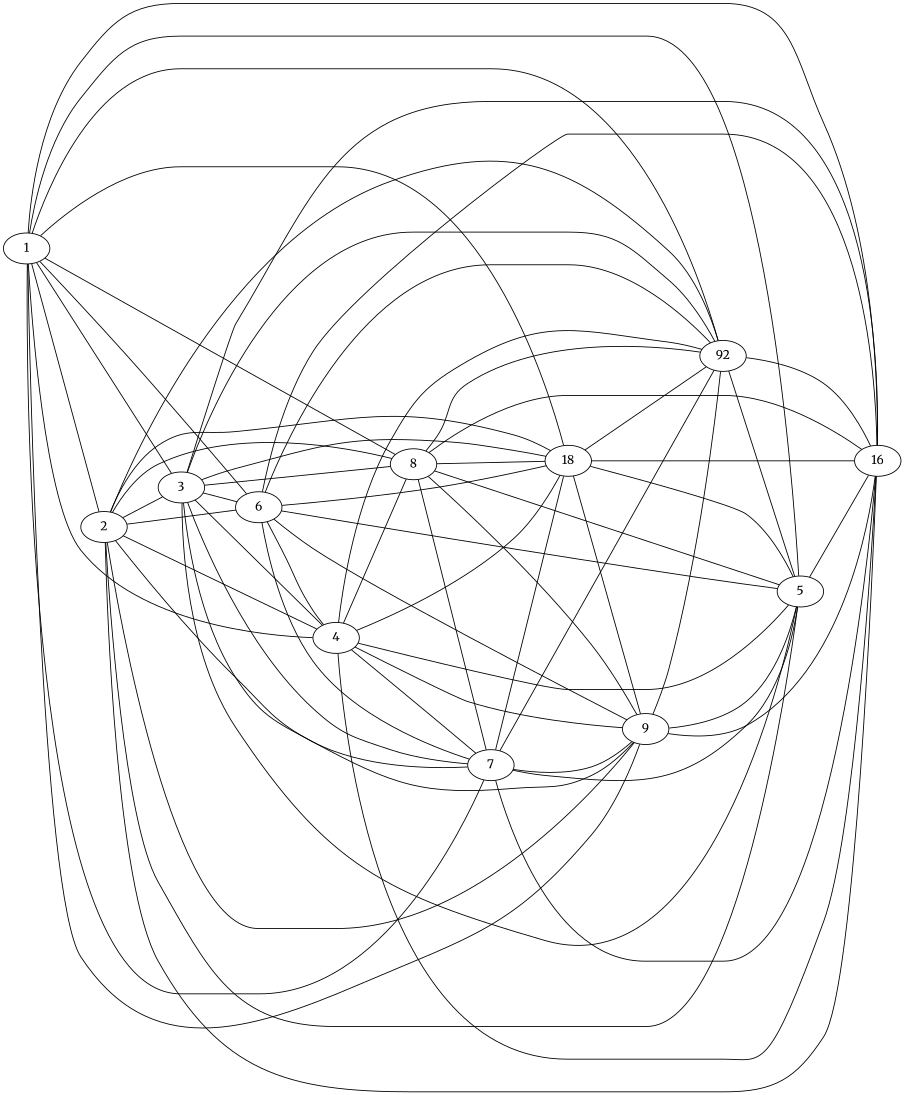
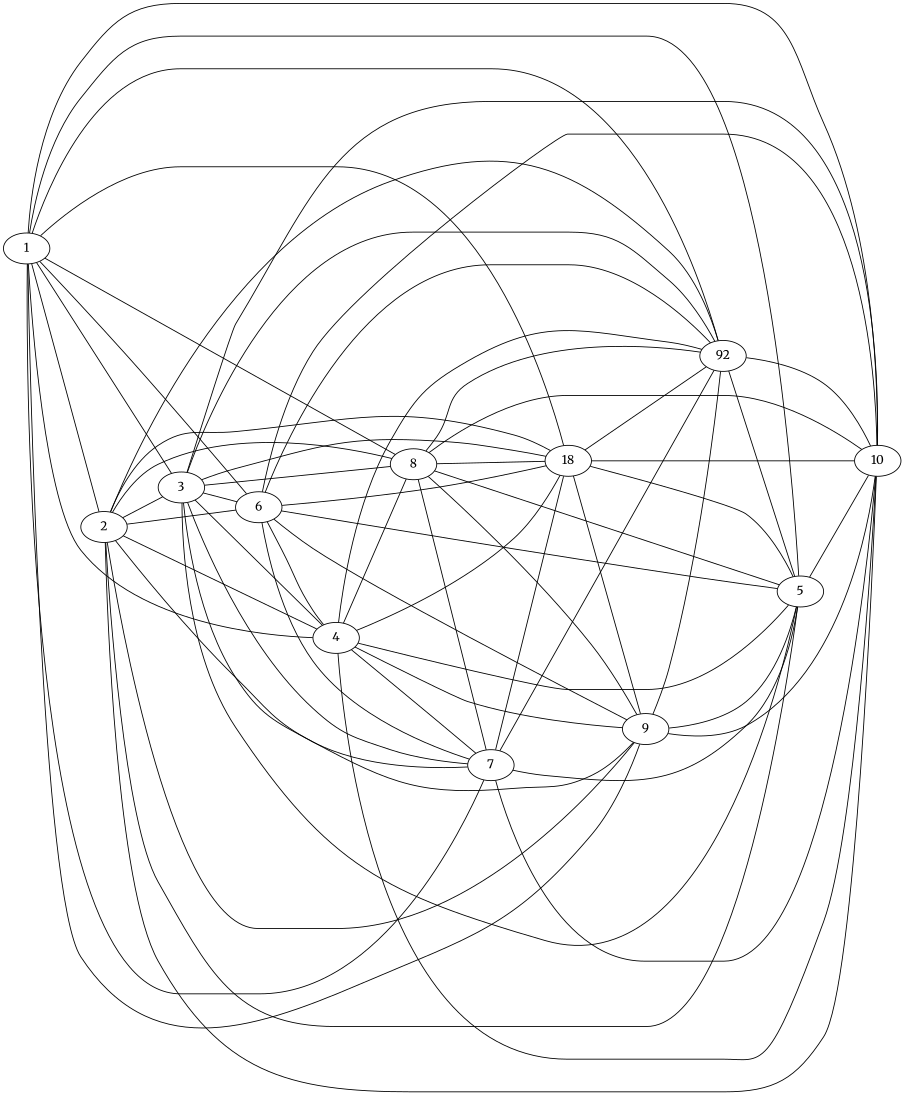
(878, 461) -> (878, 461)
(576, 770) -> none
